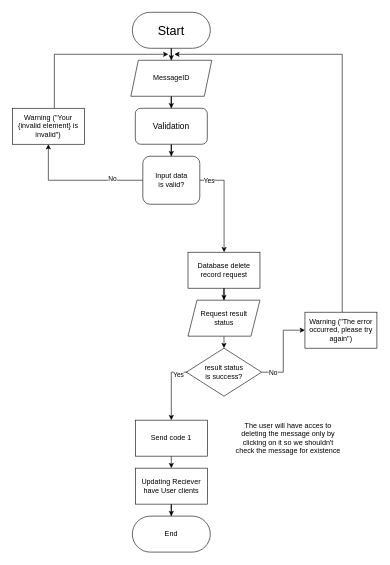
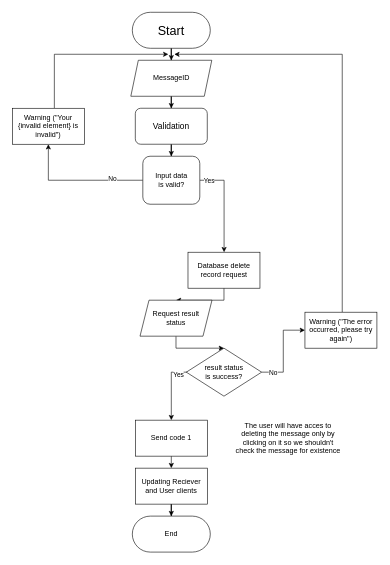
(224, 318) -> (176, 318)
(171, 486) -> (171, 486)
